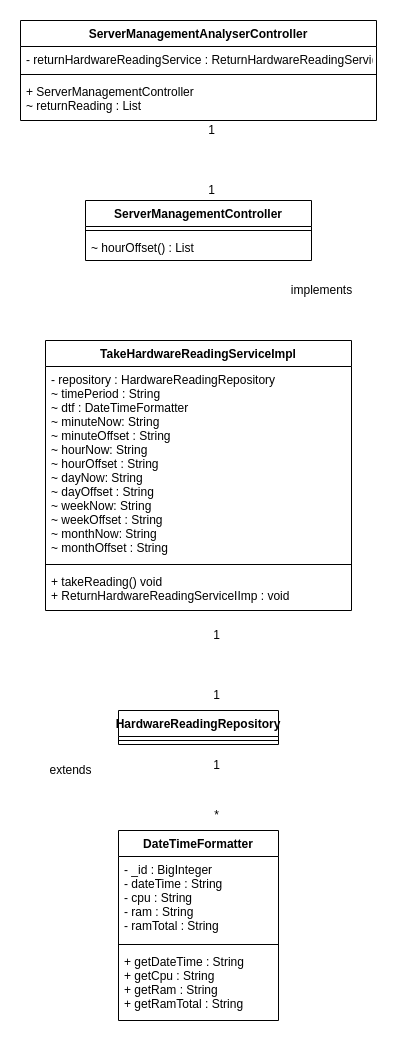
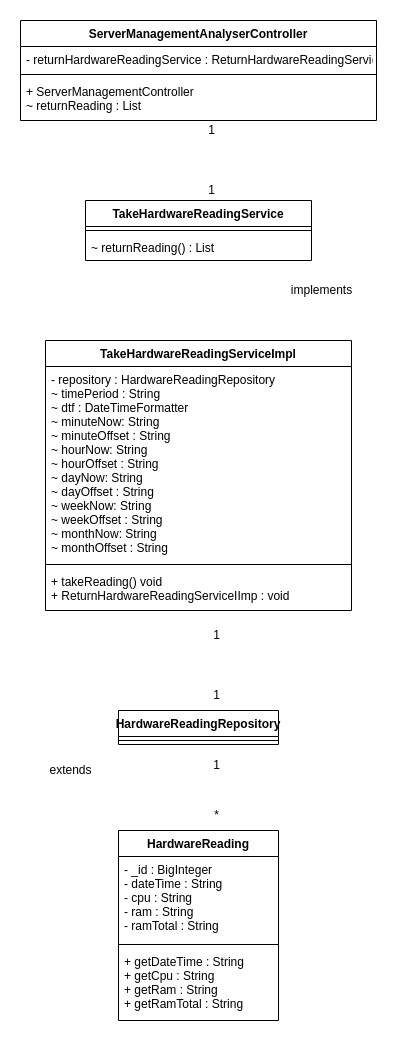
(198, 214) -> (198, 214)
(154, 248) -> (162, 248)
(198, 844) -> (198, 844)
